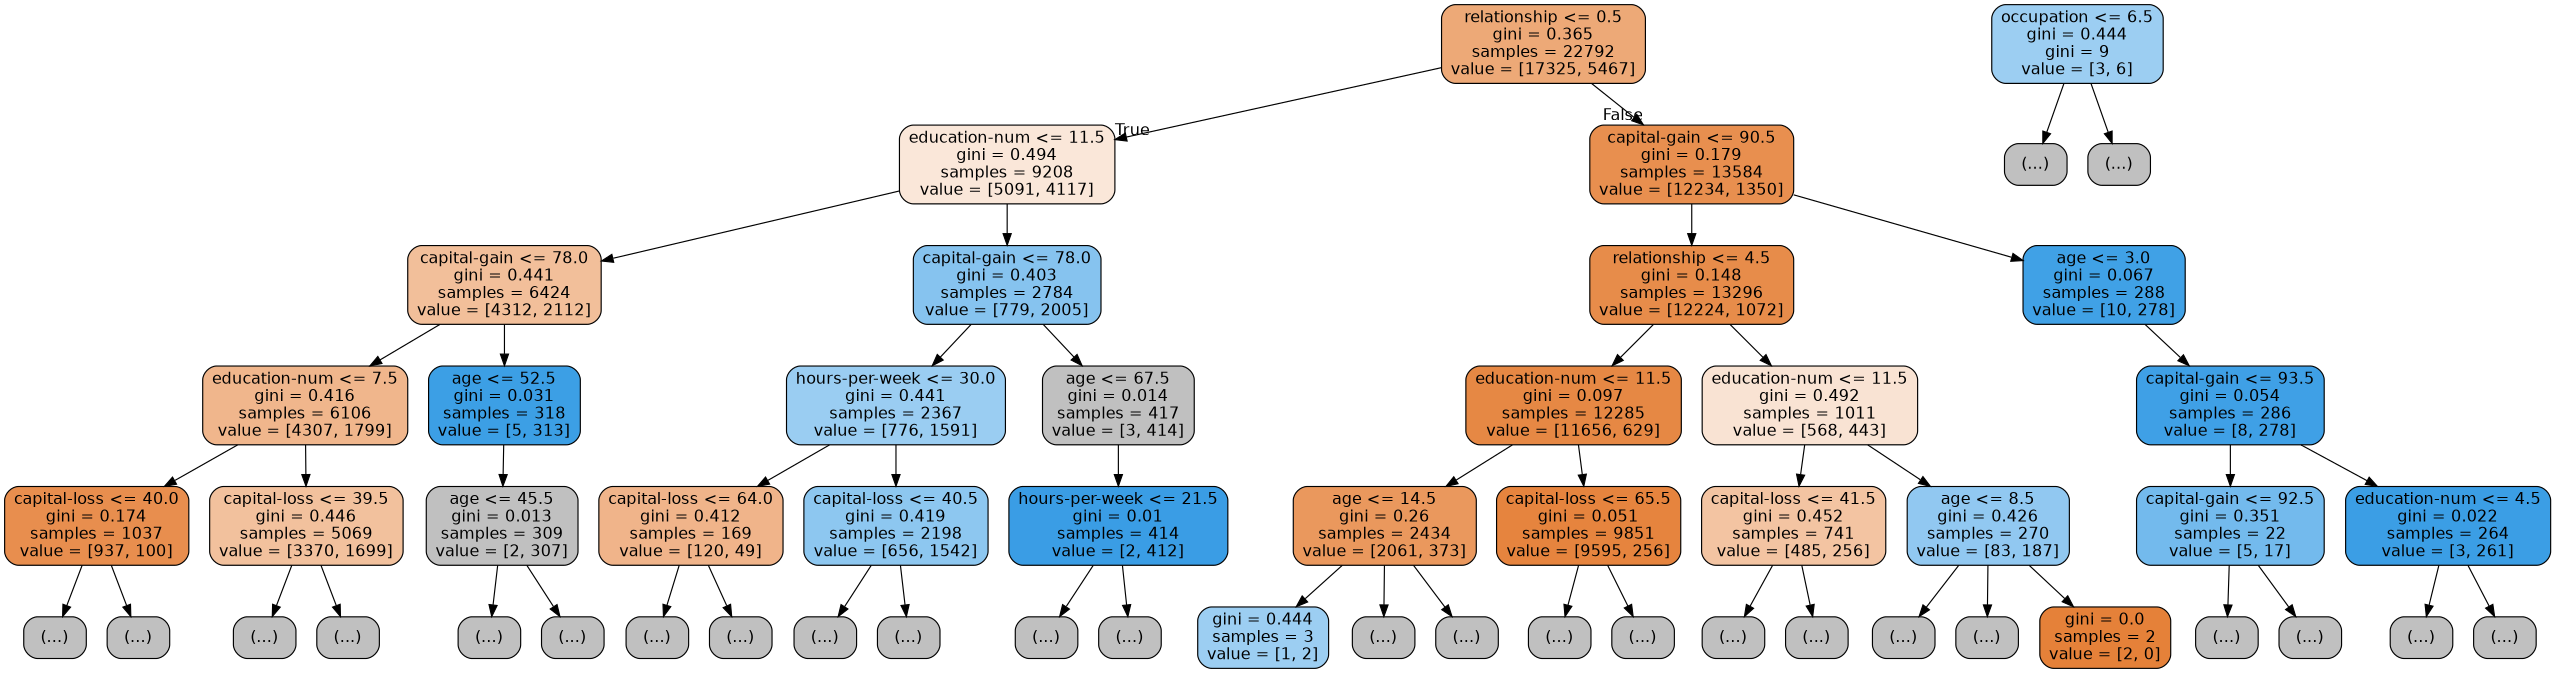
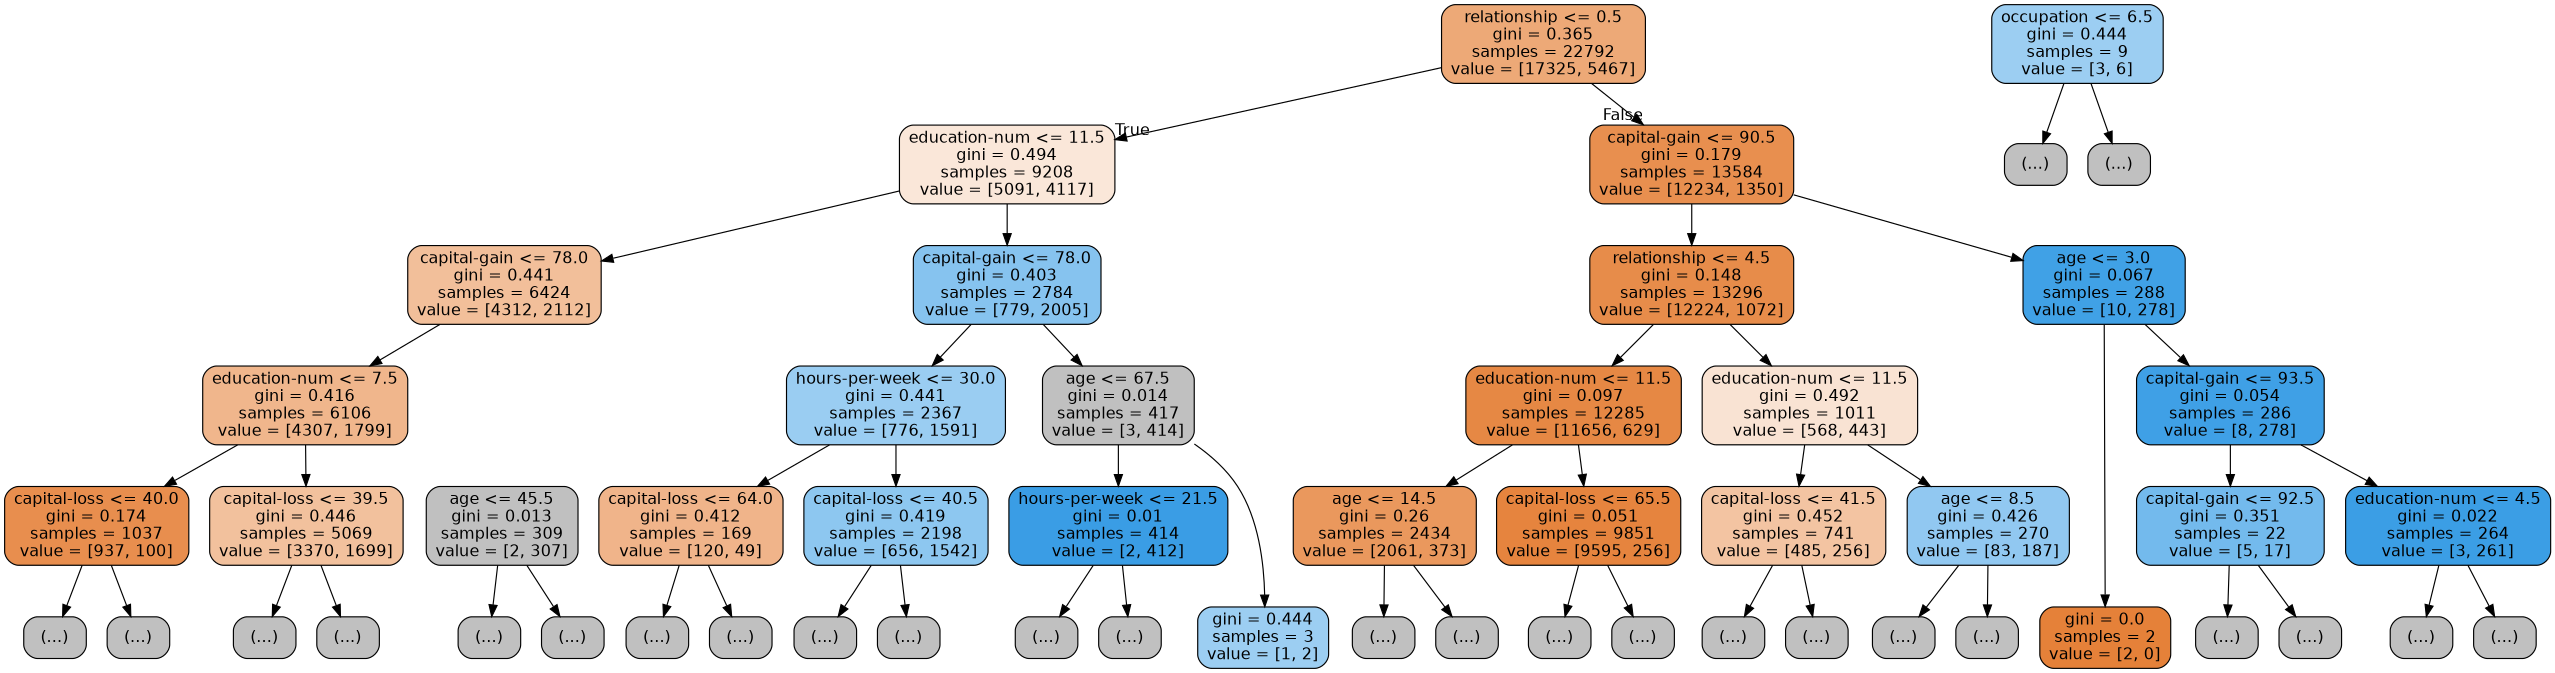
(2077, 44) -> (2077, 44)
(504, 405) -> none
(1324, 582) -> (1249, 510)
(2047, 582) -> (2105, 460)
